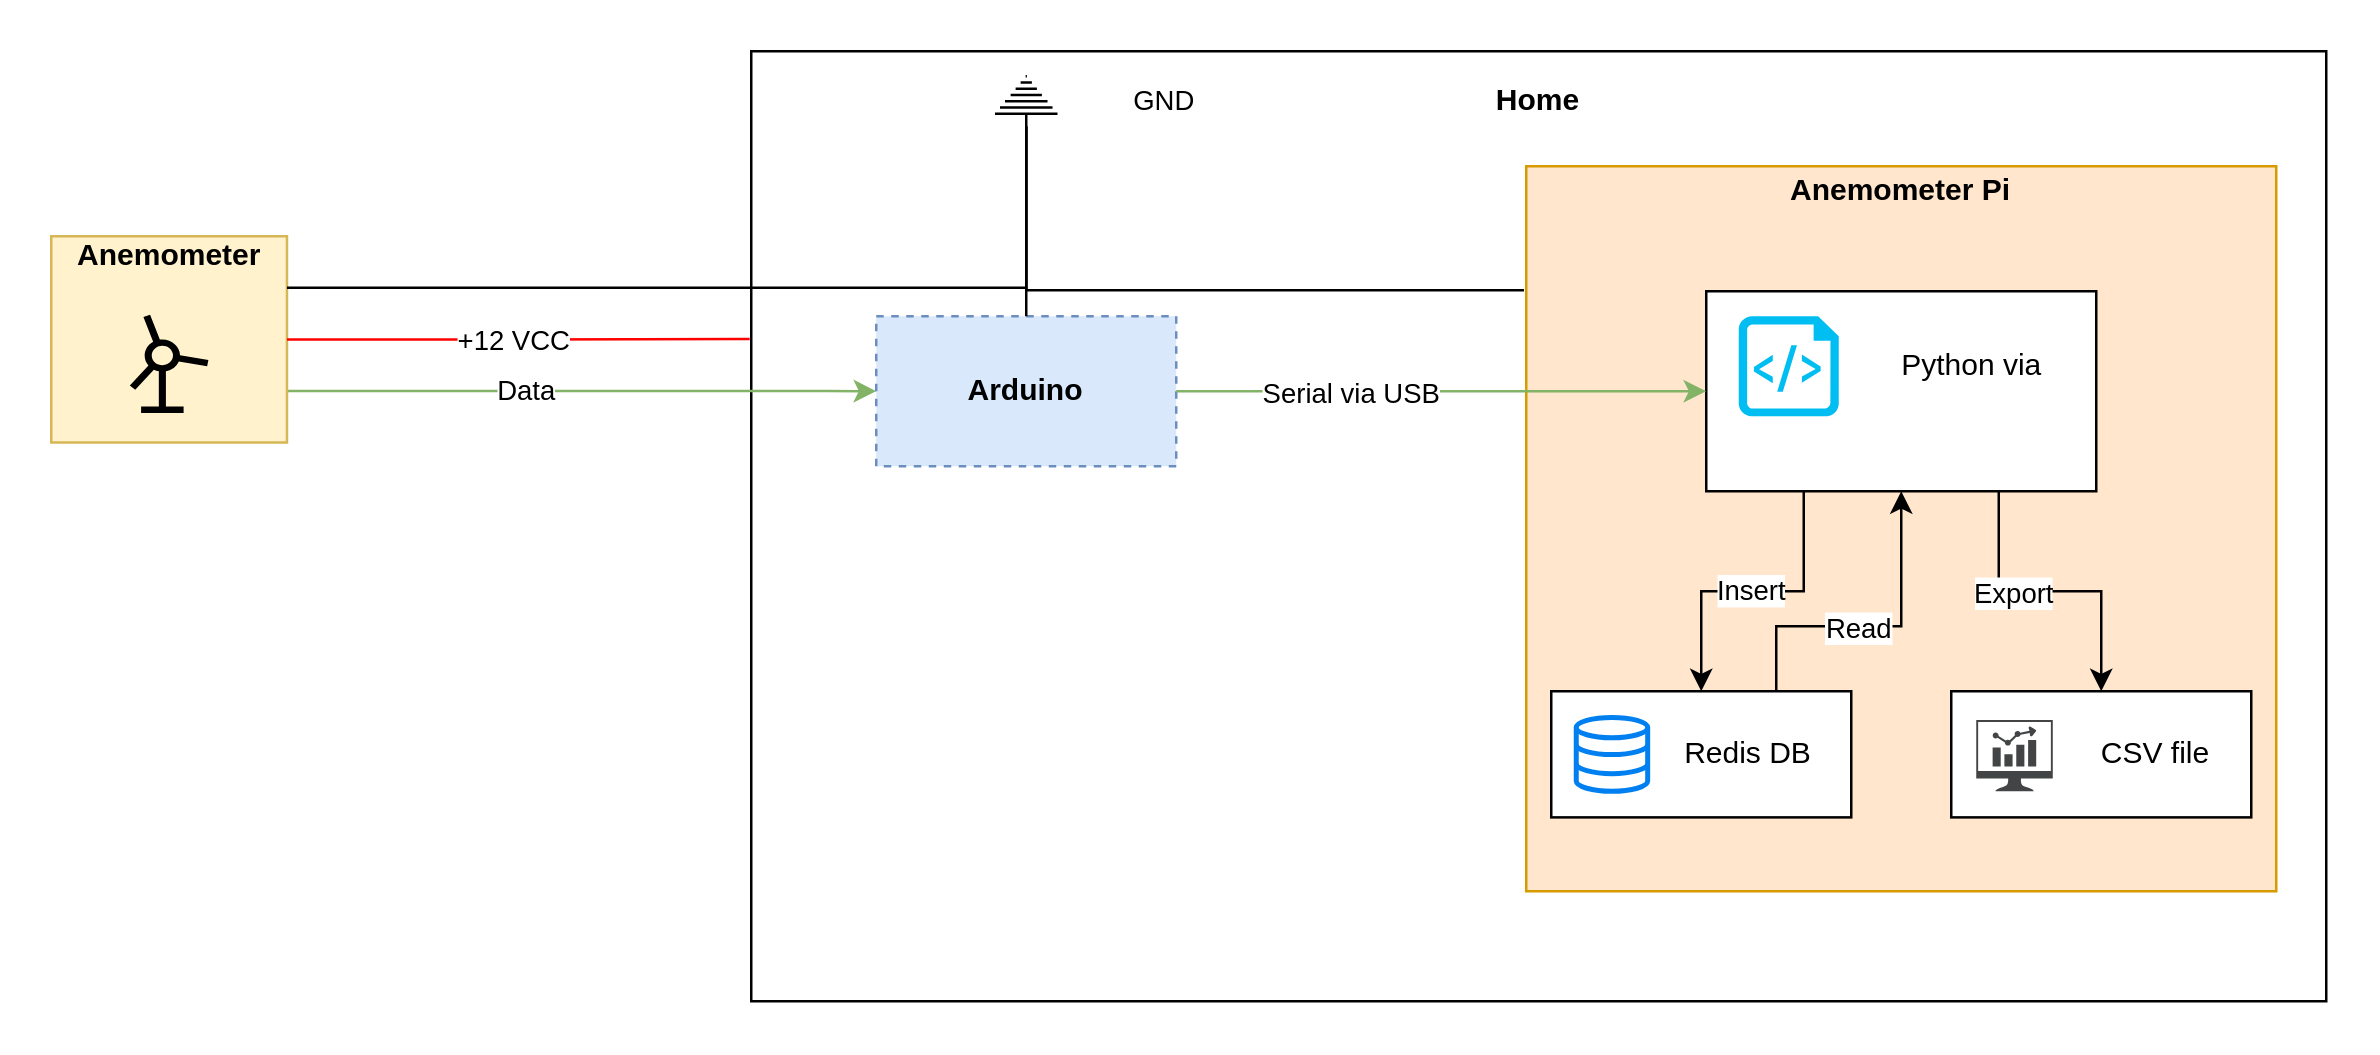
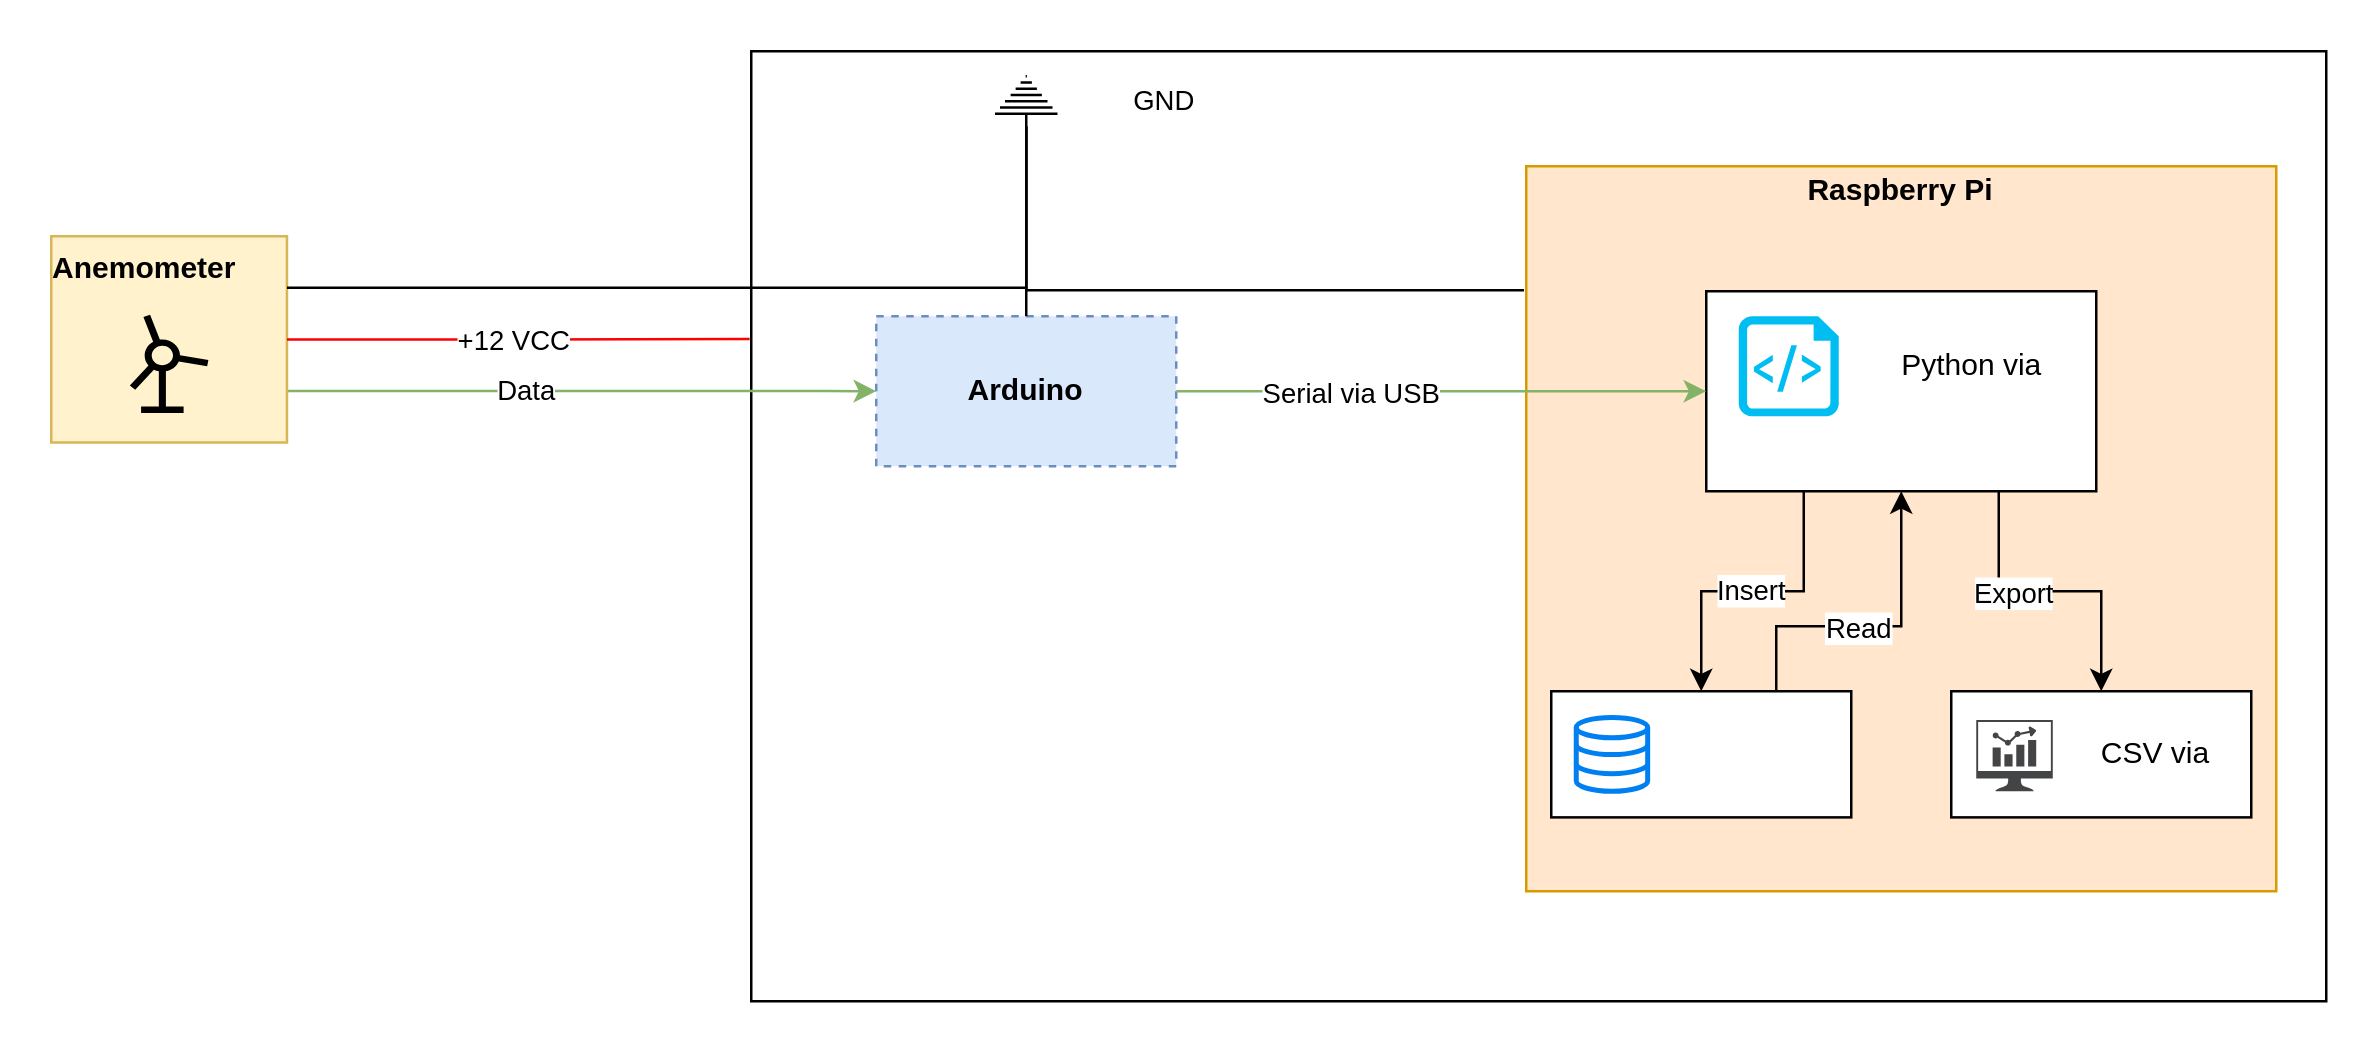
(1539, 101) -> none
(1901, 191) -> (1901, 191)
(169, 256) -> (144, 268)
(1748, 754) -> none
(2156, 754) -> (2156, 754)
